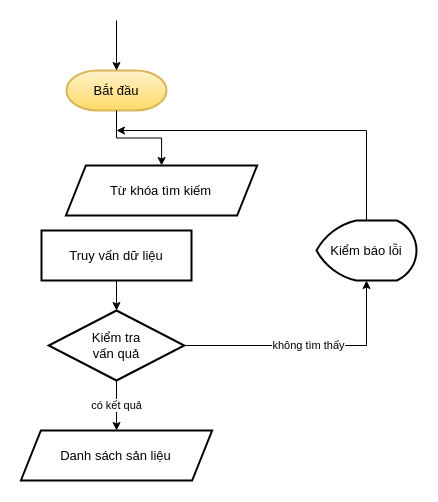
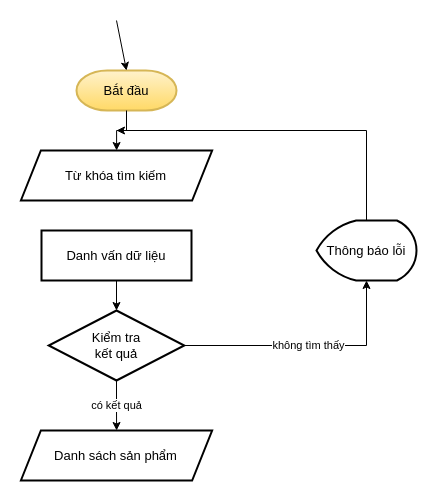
(117, 91) -> (127, 91)
(162, 191) -> (117, 176)
(367, 251) -> (367, 251)
(117, 256) -> (117, 256)
(117, 346) -> (117, 346)
(116, 456) -> (116, 456)
